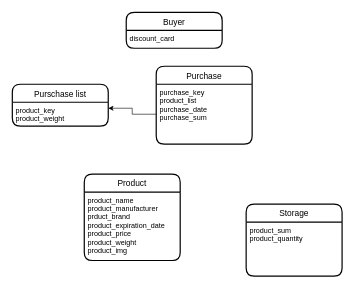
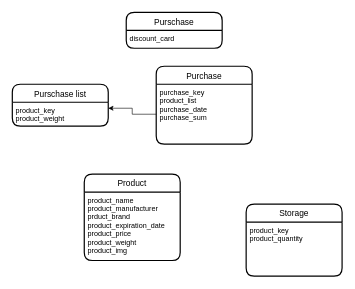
(174, 22) -> (174, 22)
(272, 230) -> (272, 230)
